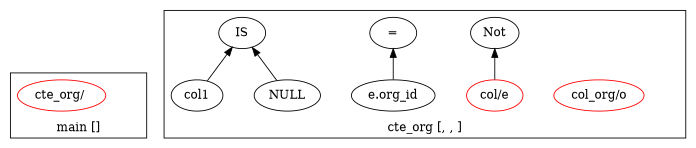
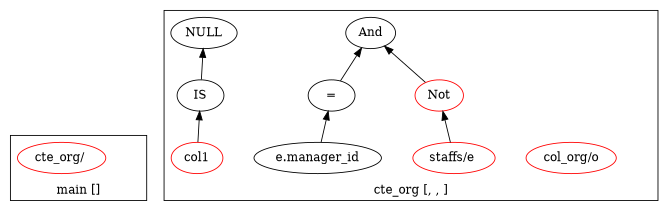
none -> (371, 33)
(495, 33) -> (439, 95)
(267, 68) -> (202, 68)
(197, 95) -> (197, 158)
(393, 95) -> (318, 158)
(495, 95) -> (454, 158)
